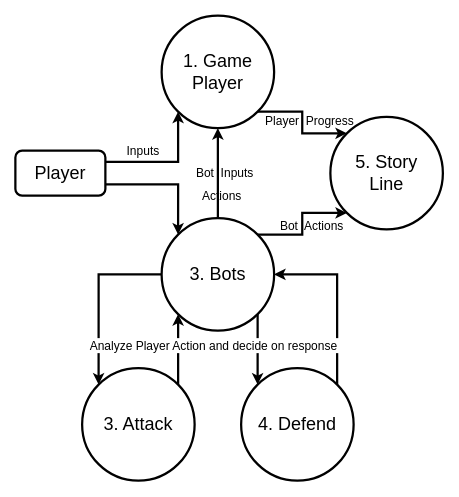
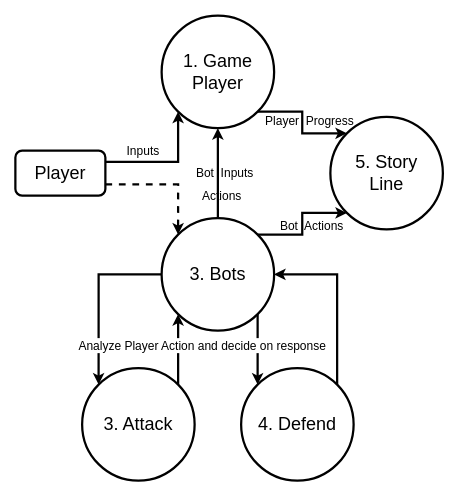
(160, 184) -> (160, 184)
(213, 345) -> (202, 345)
